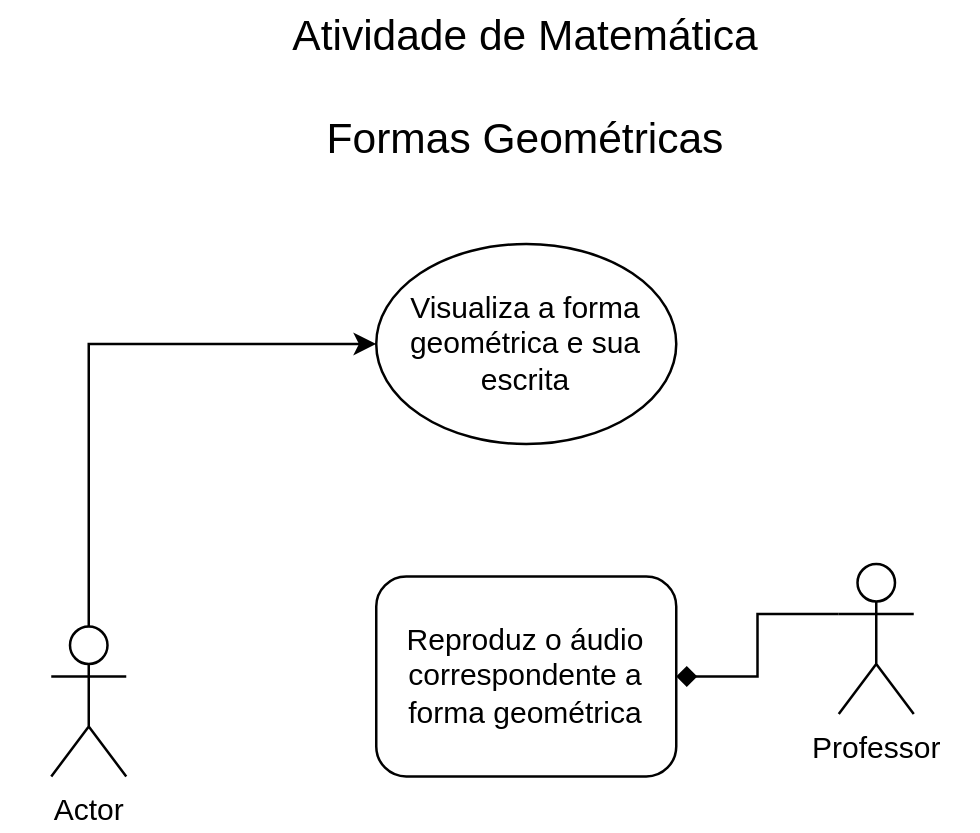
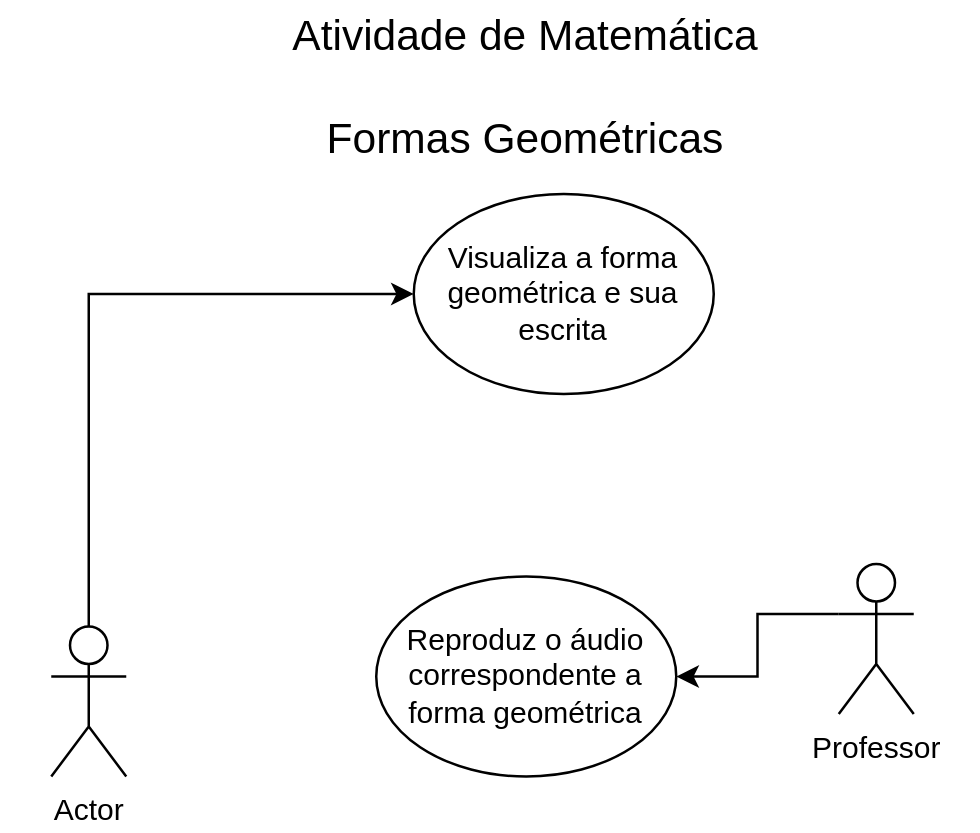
(526, 344) -> (564, 294)
(526, 676) -> (526, 676)
(697, 676) -> (695, 676)
